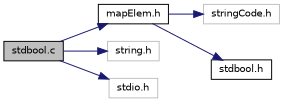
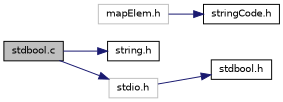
(133, 14) -> (133, 14)
(241, 14) -> (241, 14)
(79, 34) -> none
(183, 40) -> (180, 80)
(133, 51) -> (133, 51)
